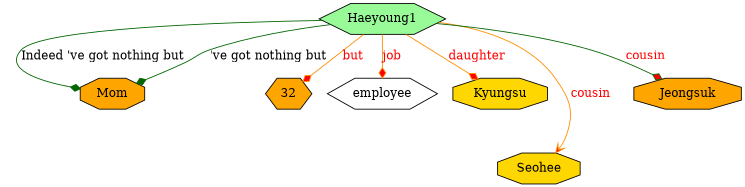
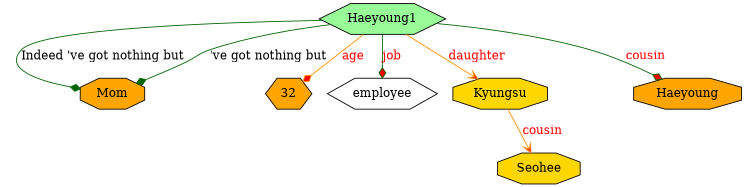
(382, 51) -> (382, 51)
(438, 55) -> (438, 55)
(353, 56) -> (353, 56)
(534, 57) -> (518, 127)
(688, 94) -> (688, 94)
